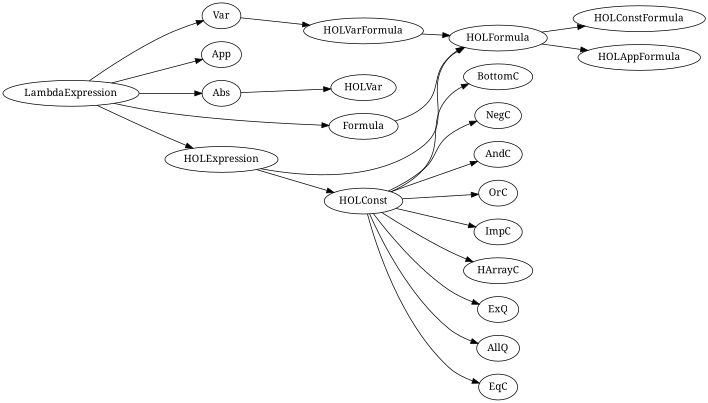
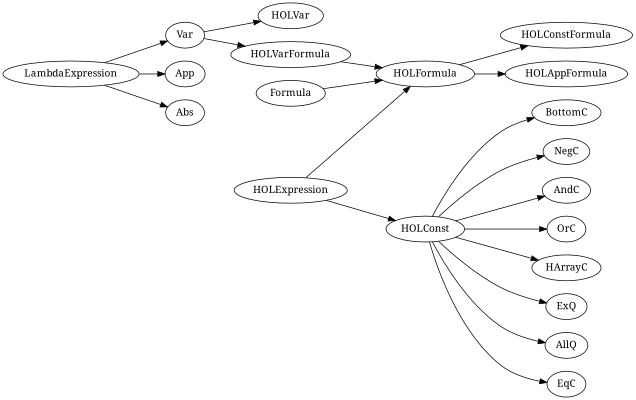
(282, 91) -> (229, 27)
(217, 119) -> none
(141, 126) -> none
(498, 232) -> none
